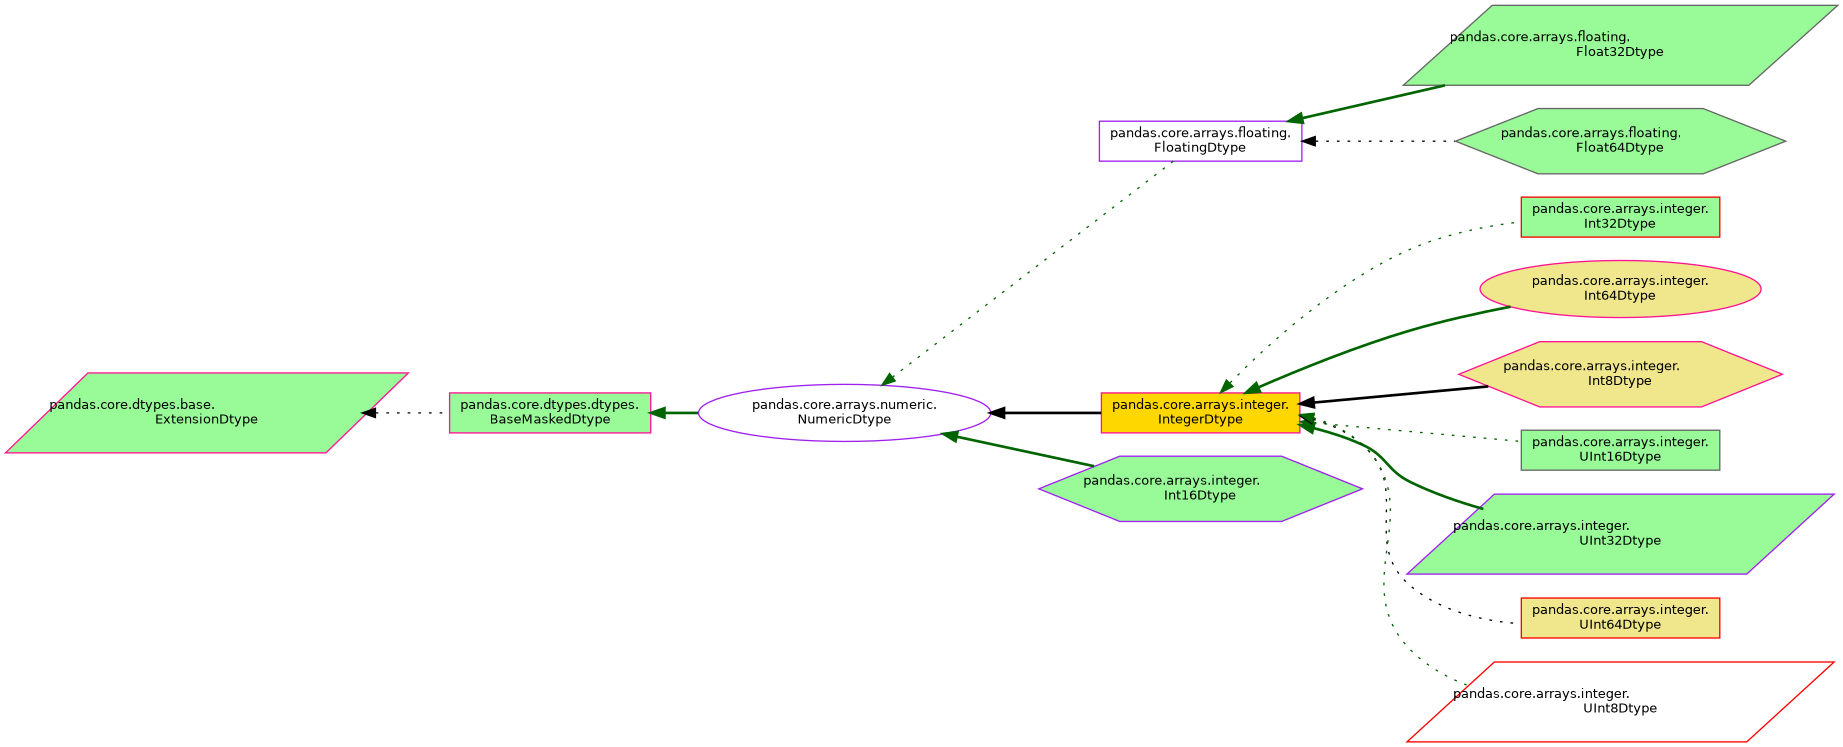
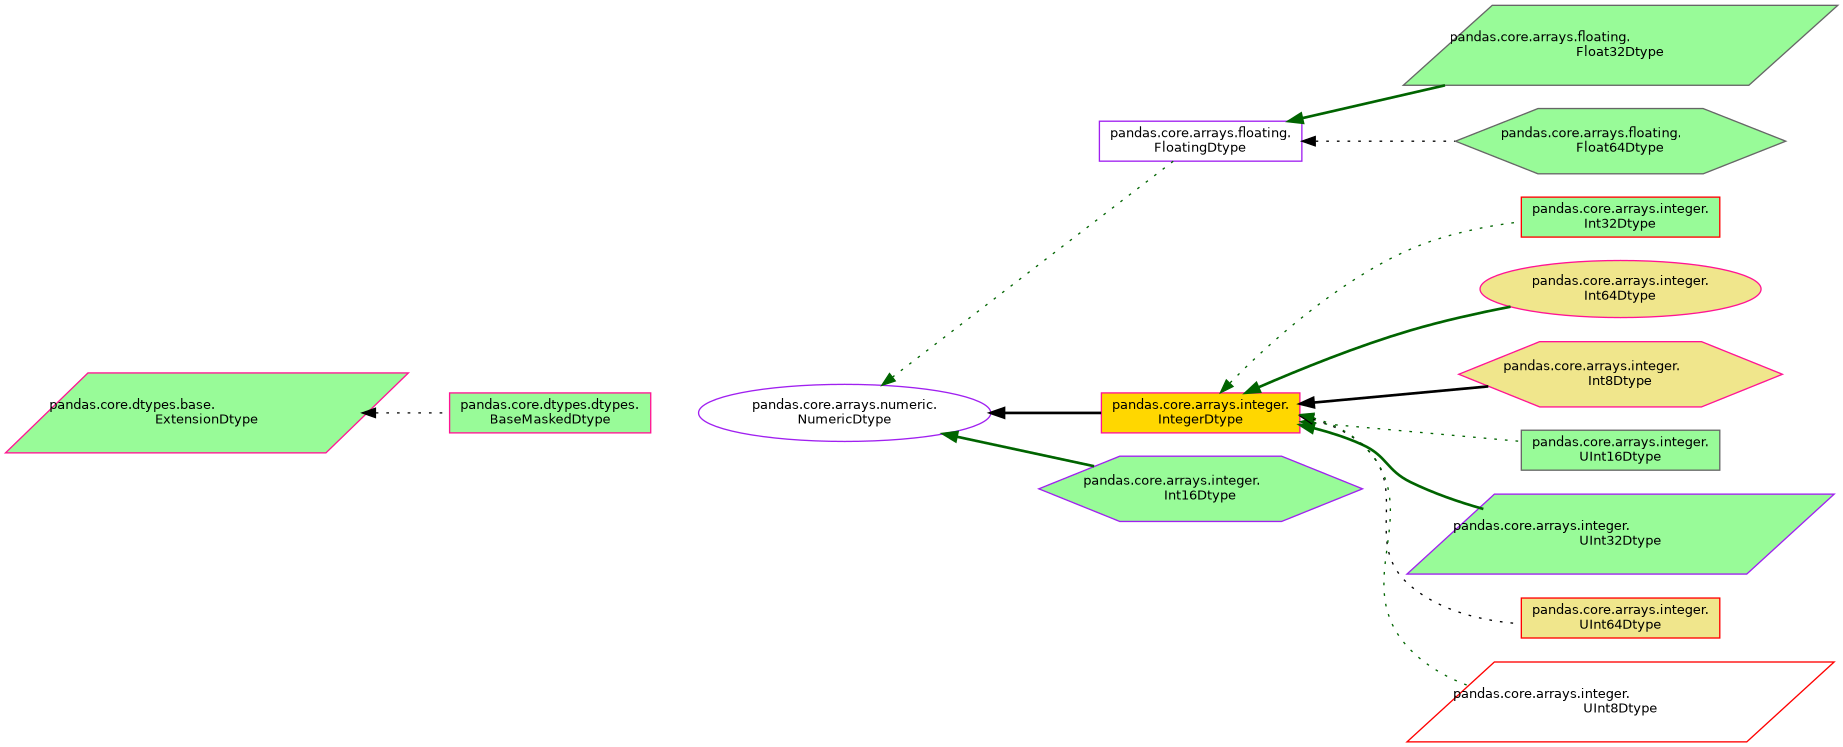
(681, 413) -> none
